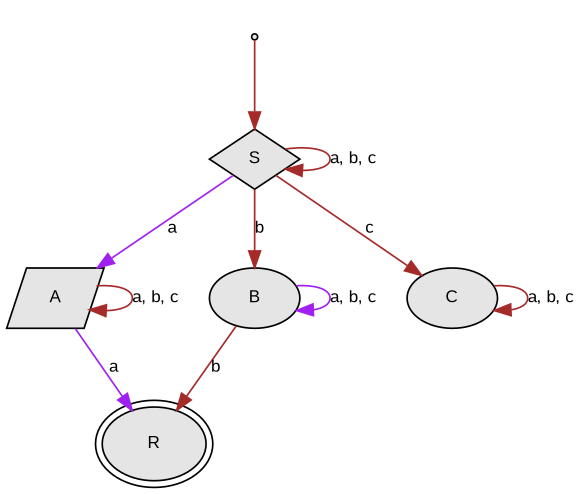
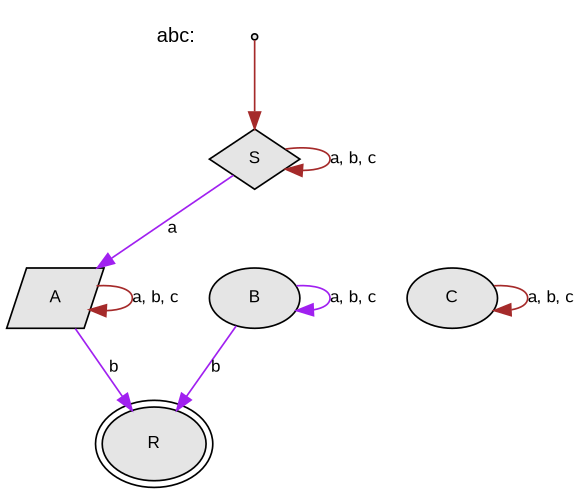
none -> (176, 37)
(255, 220) -> none
(342, 220) -> none
(211, 361) -> (211, 361)
(114, 368) -> (114, 368)
